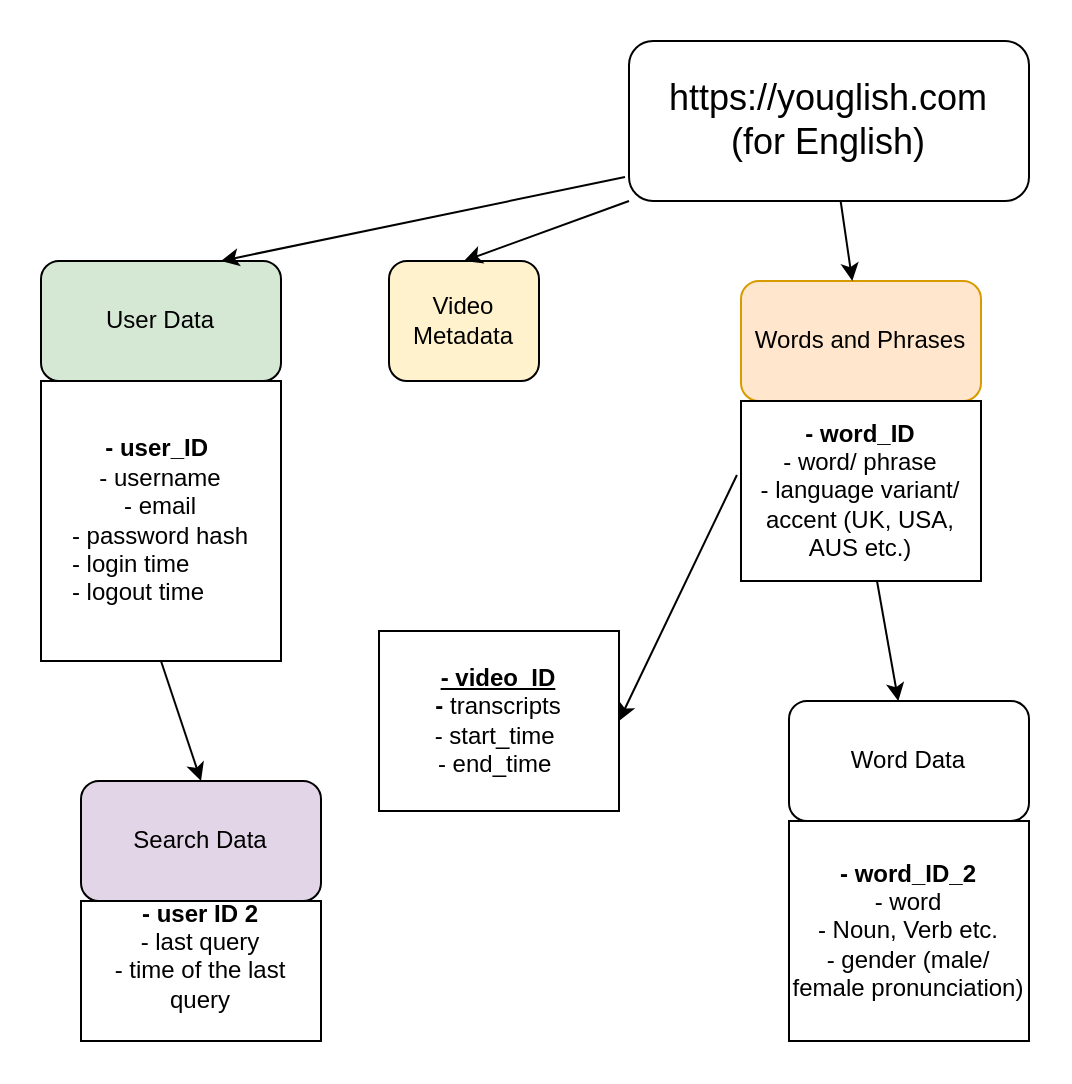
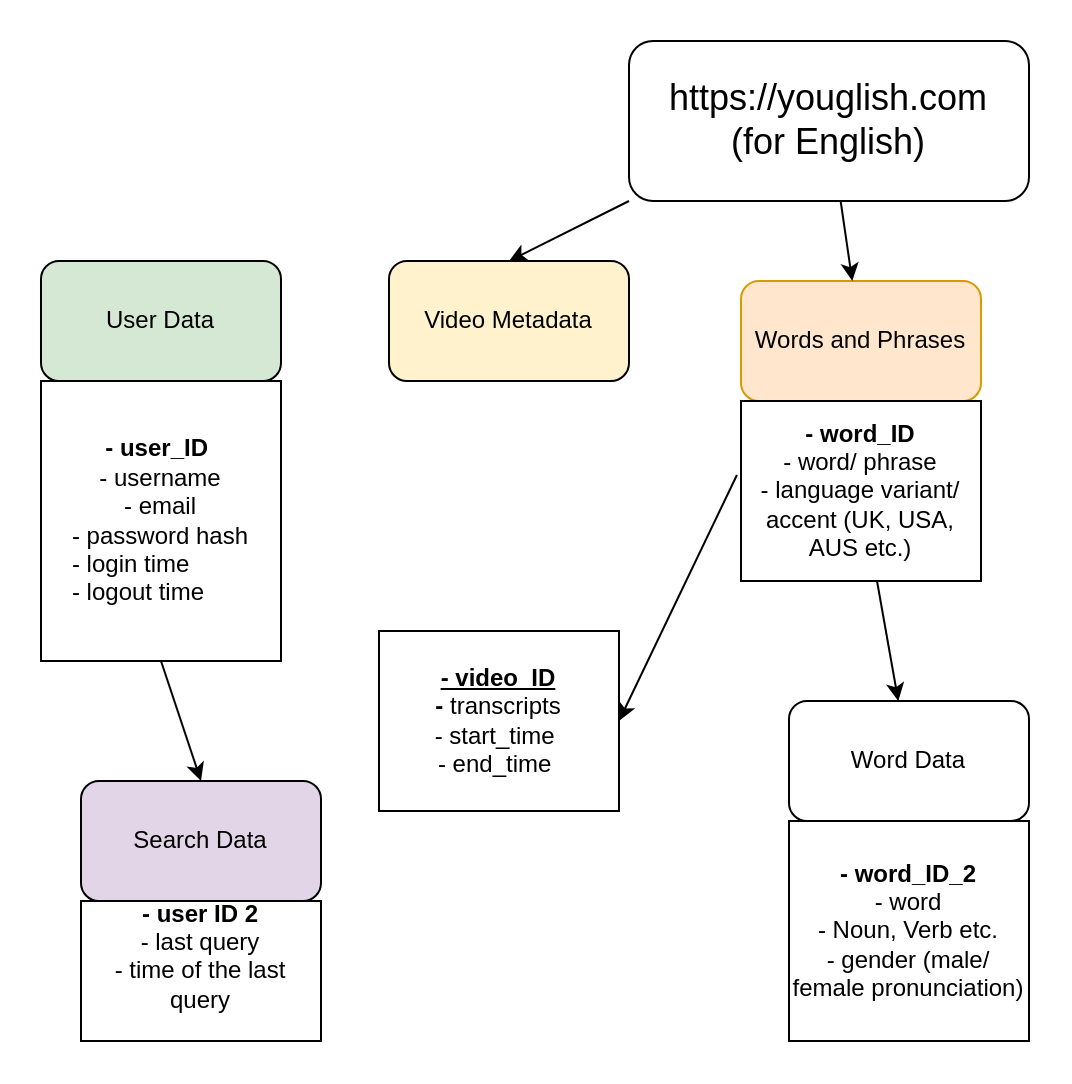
(430, 218) -> none
(464, 321) -> (509, 321)
